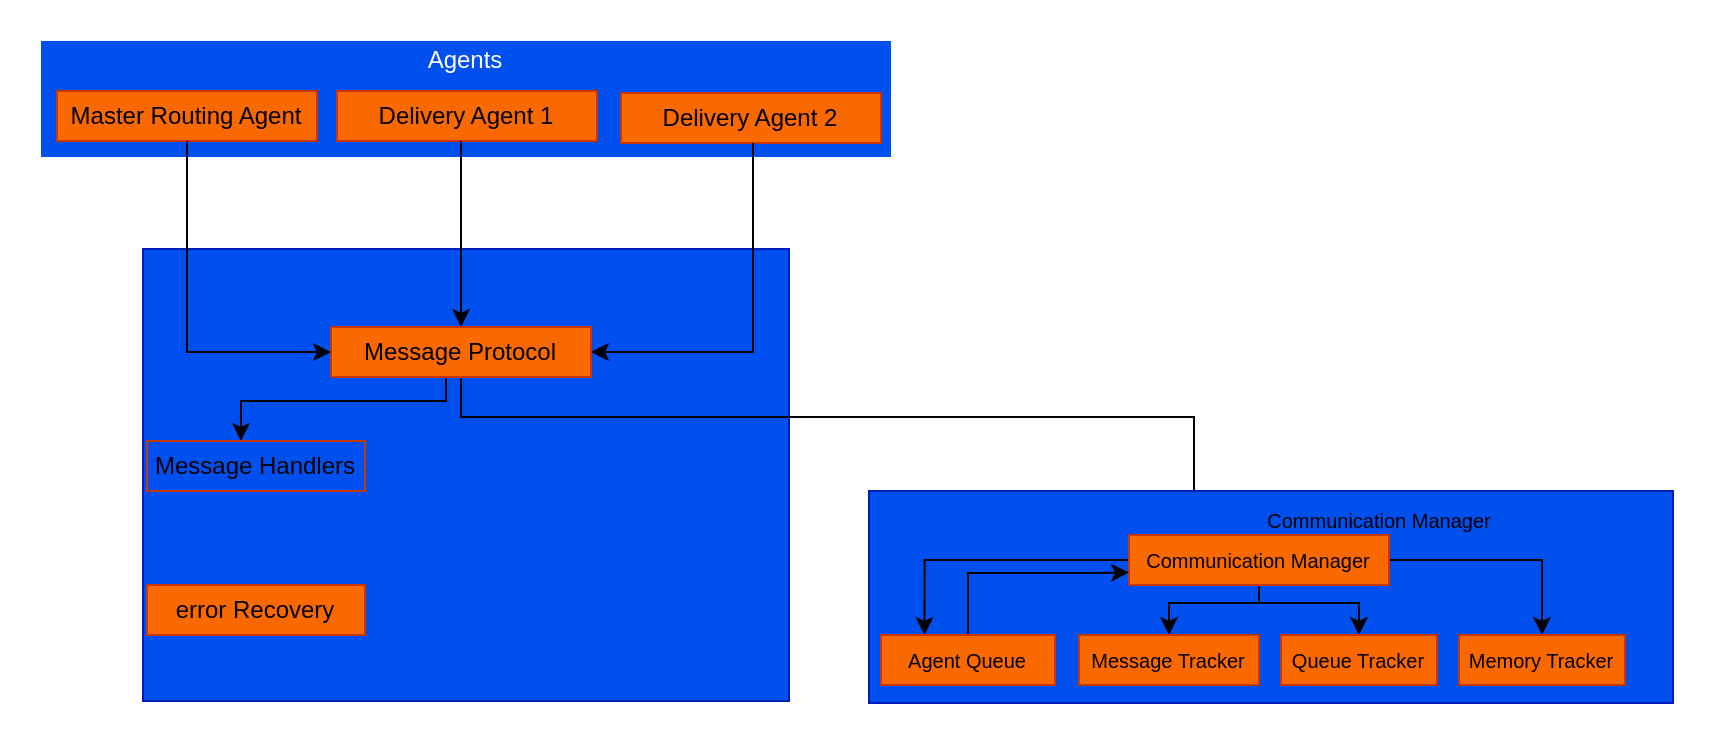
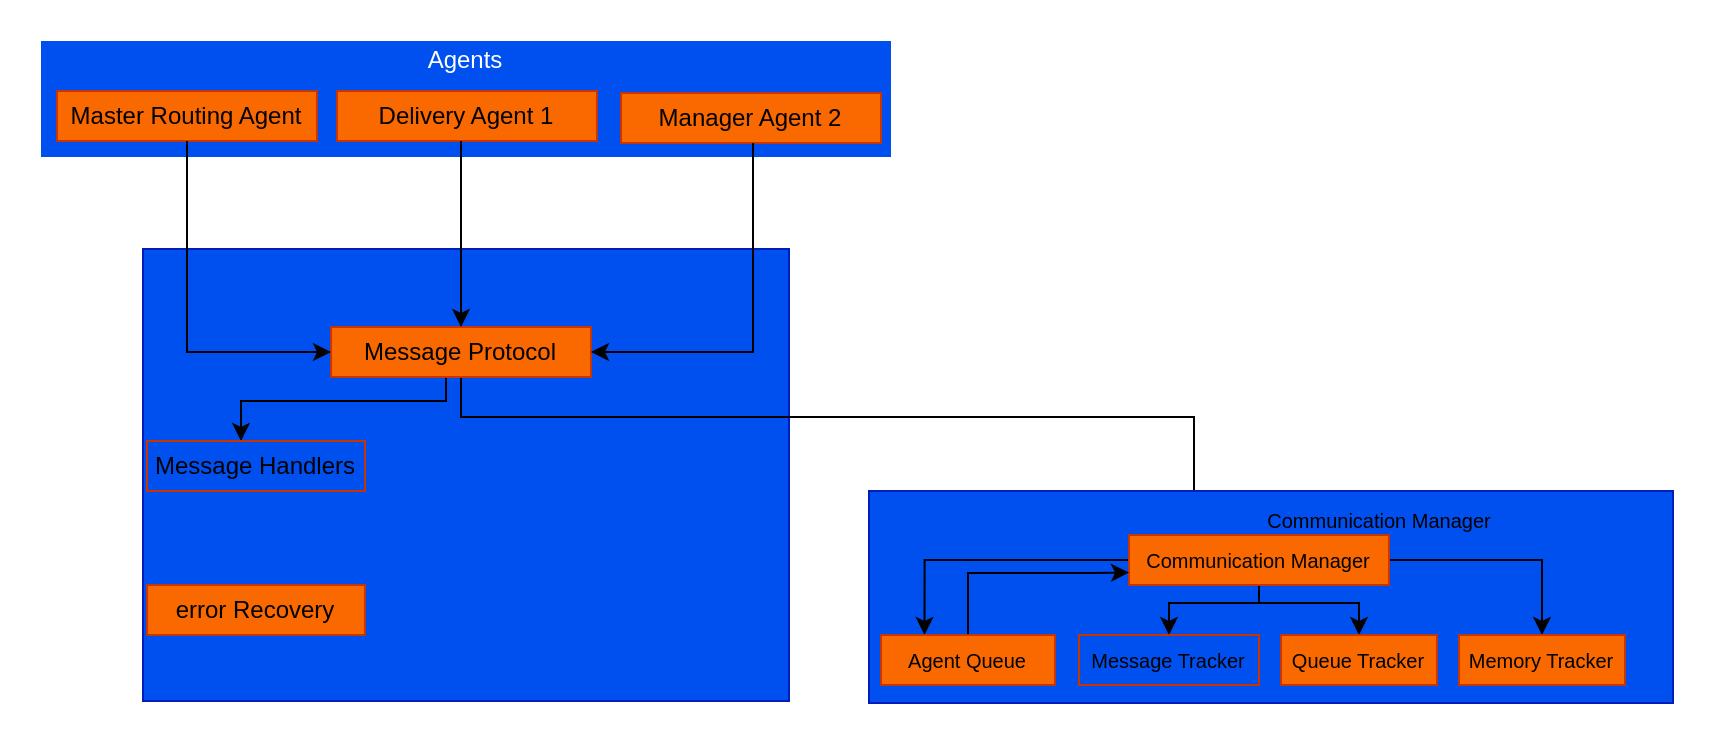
(751, 119) -> (751, 119)
(1169, 660) -> (1169, 660)
